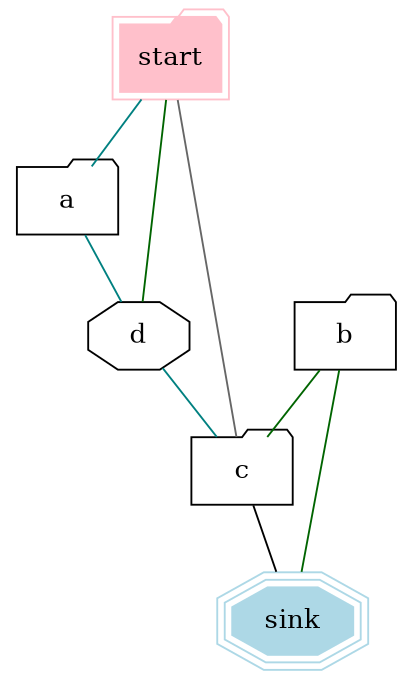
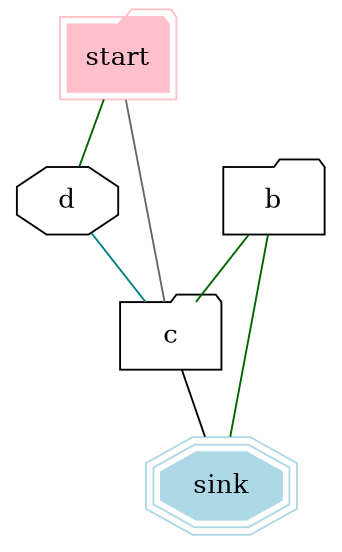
(68, 201) -> none
